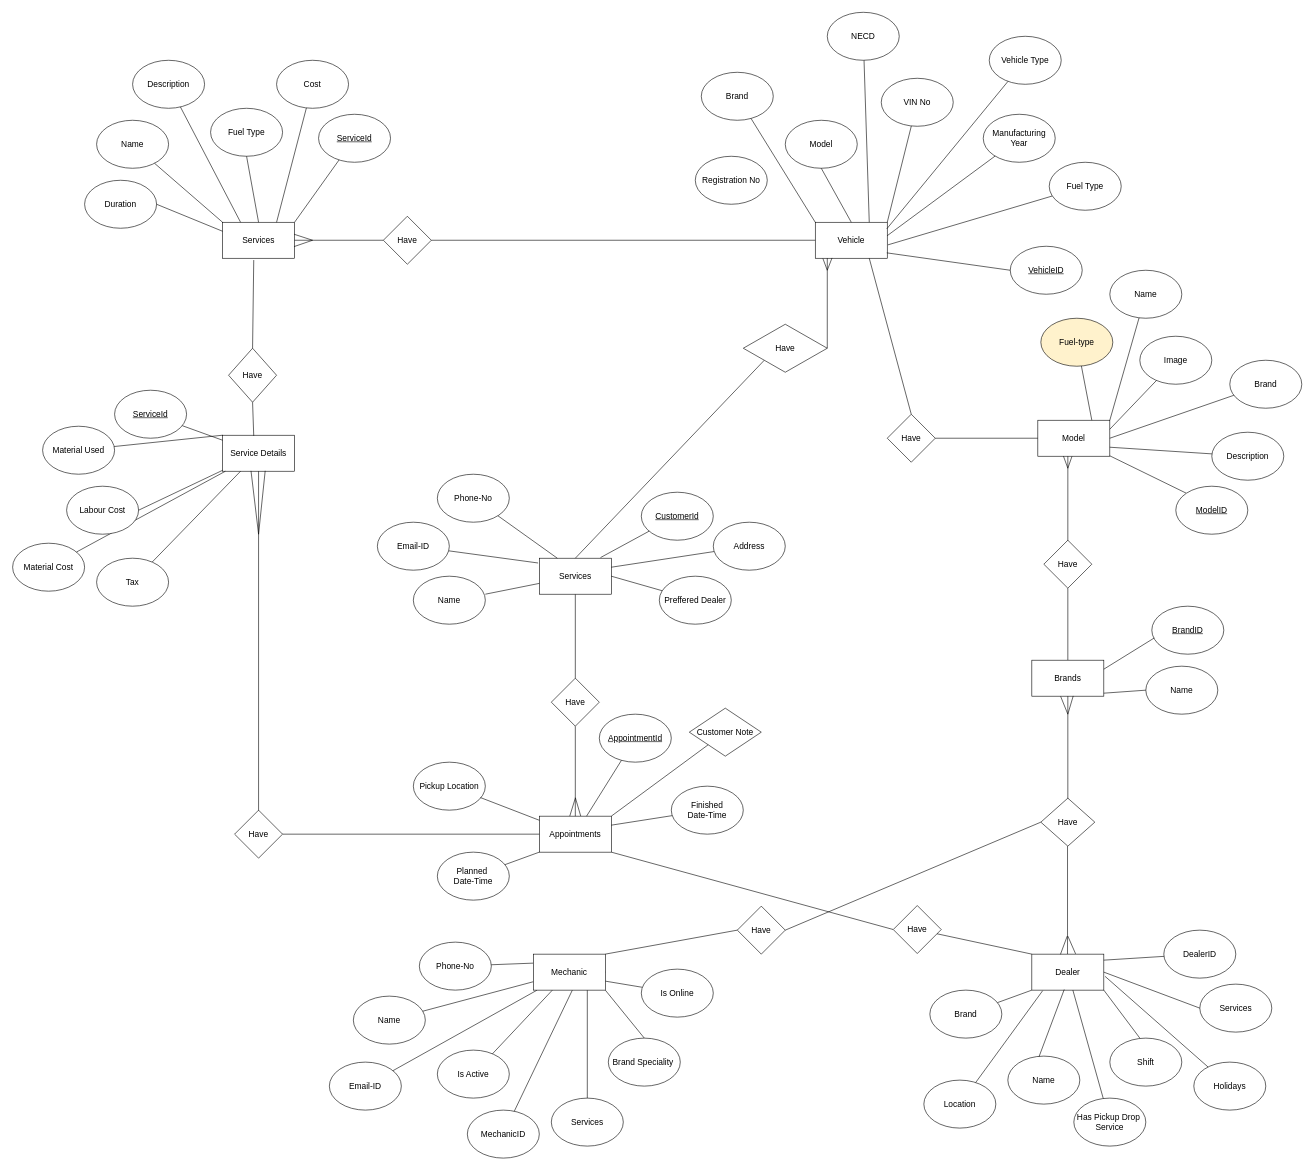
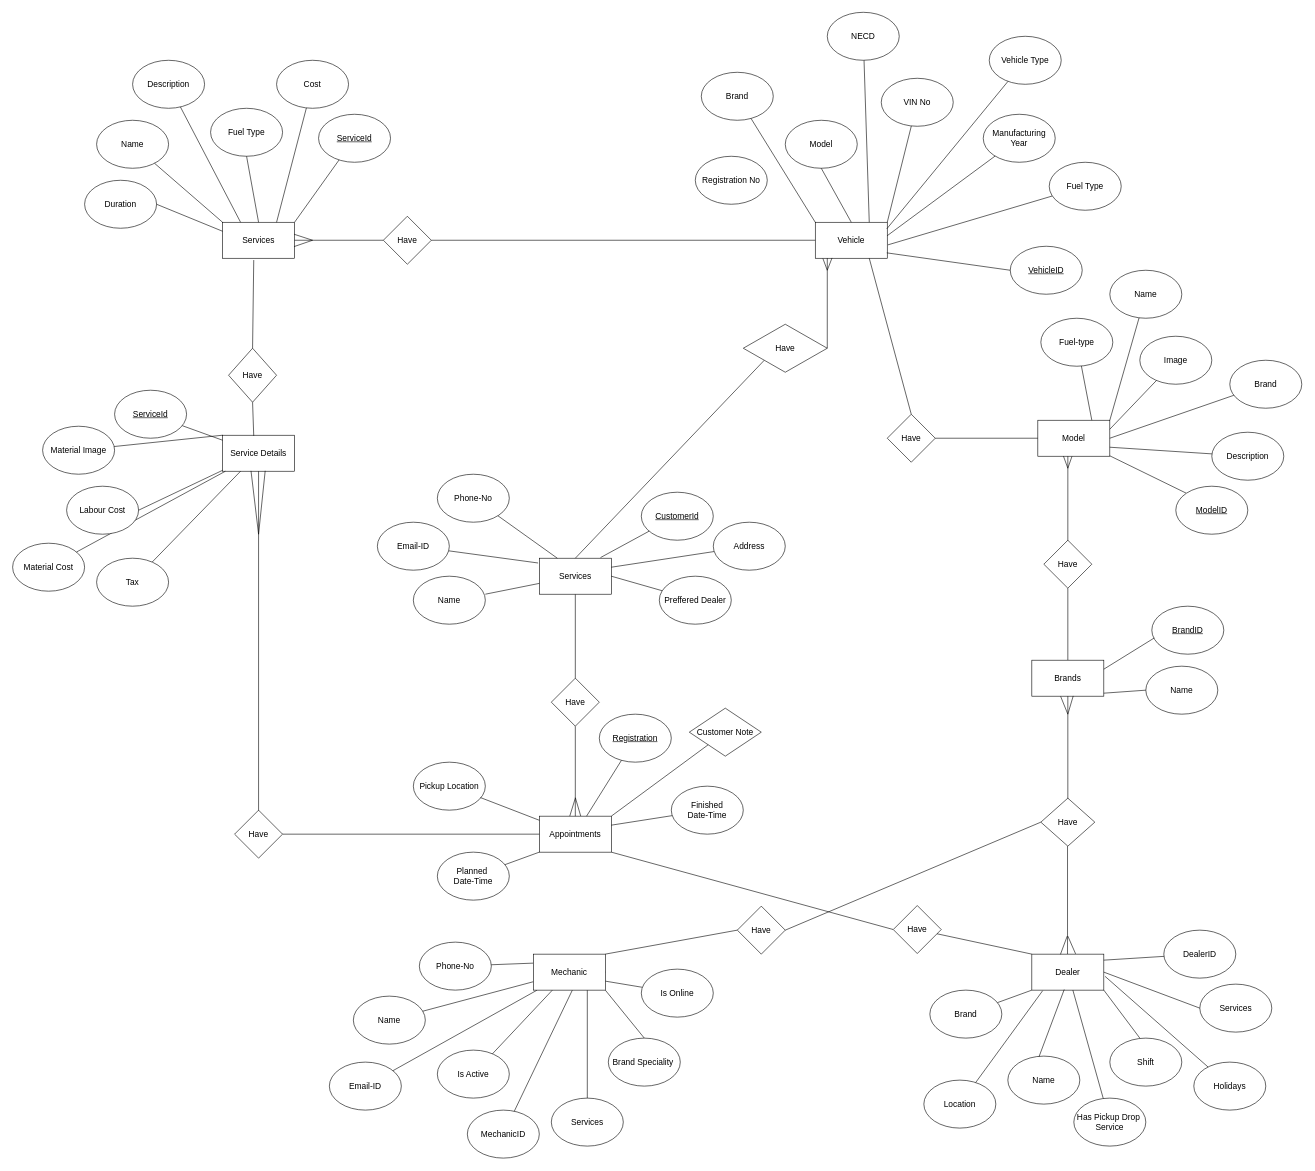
(1077, 342) -> (1077, 342)
(78, 450) -> (78, 450)
(635, 738) -> (635, 738)
